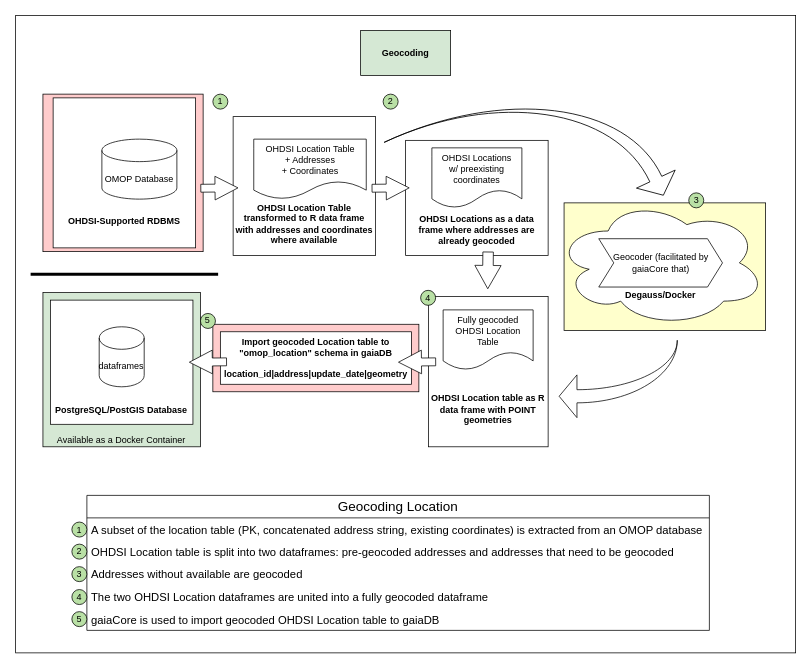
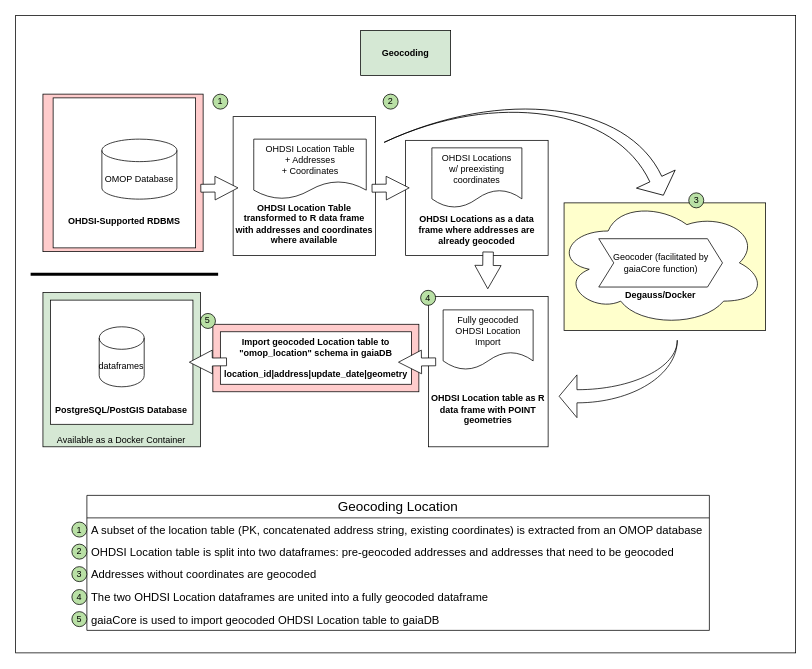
(661, 263) -> (661, 263)
(488, 331) -> (488, 331)
(205, 574) -> (215, 574)
